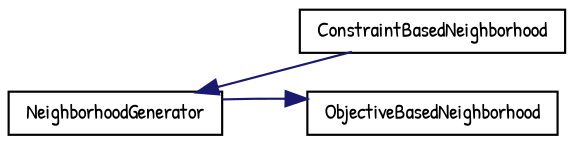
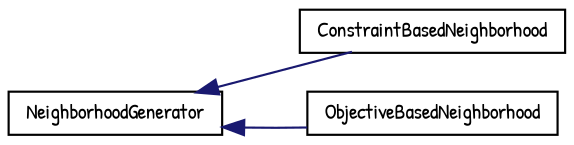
(254, 99) -> (276, 128)
